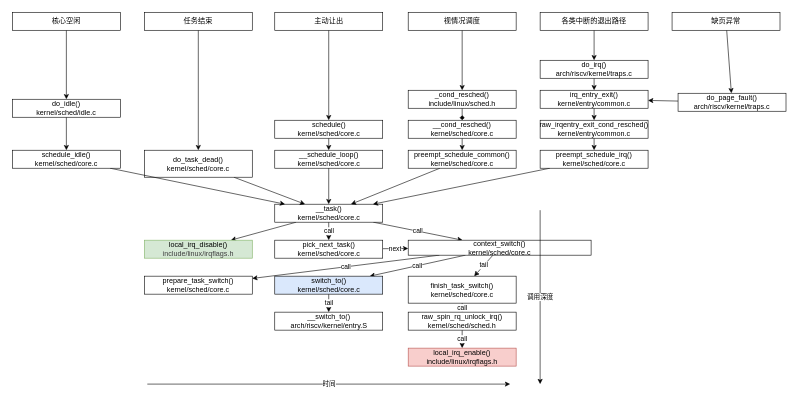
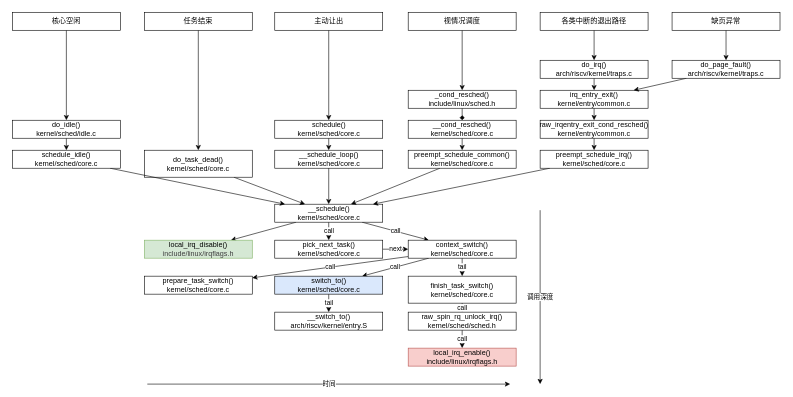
(732, 102) -> (726, 69)
(66, 108) -> (66, 129)
(329, 213) -> (329, 213)
(500, 248) -> (462, 249)
